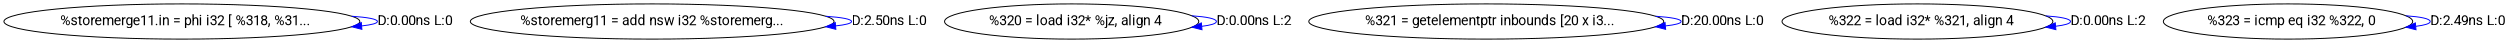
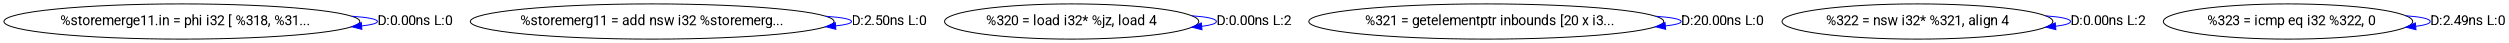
(1072, 22) -> (1072, 22)
(1917, 22) -> (1917, 22)
